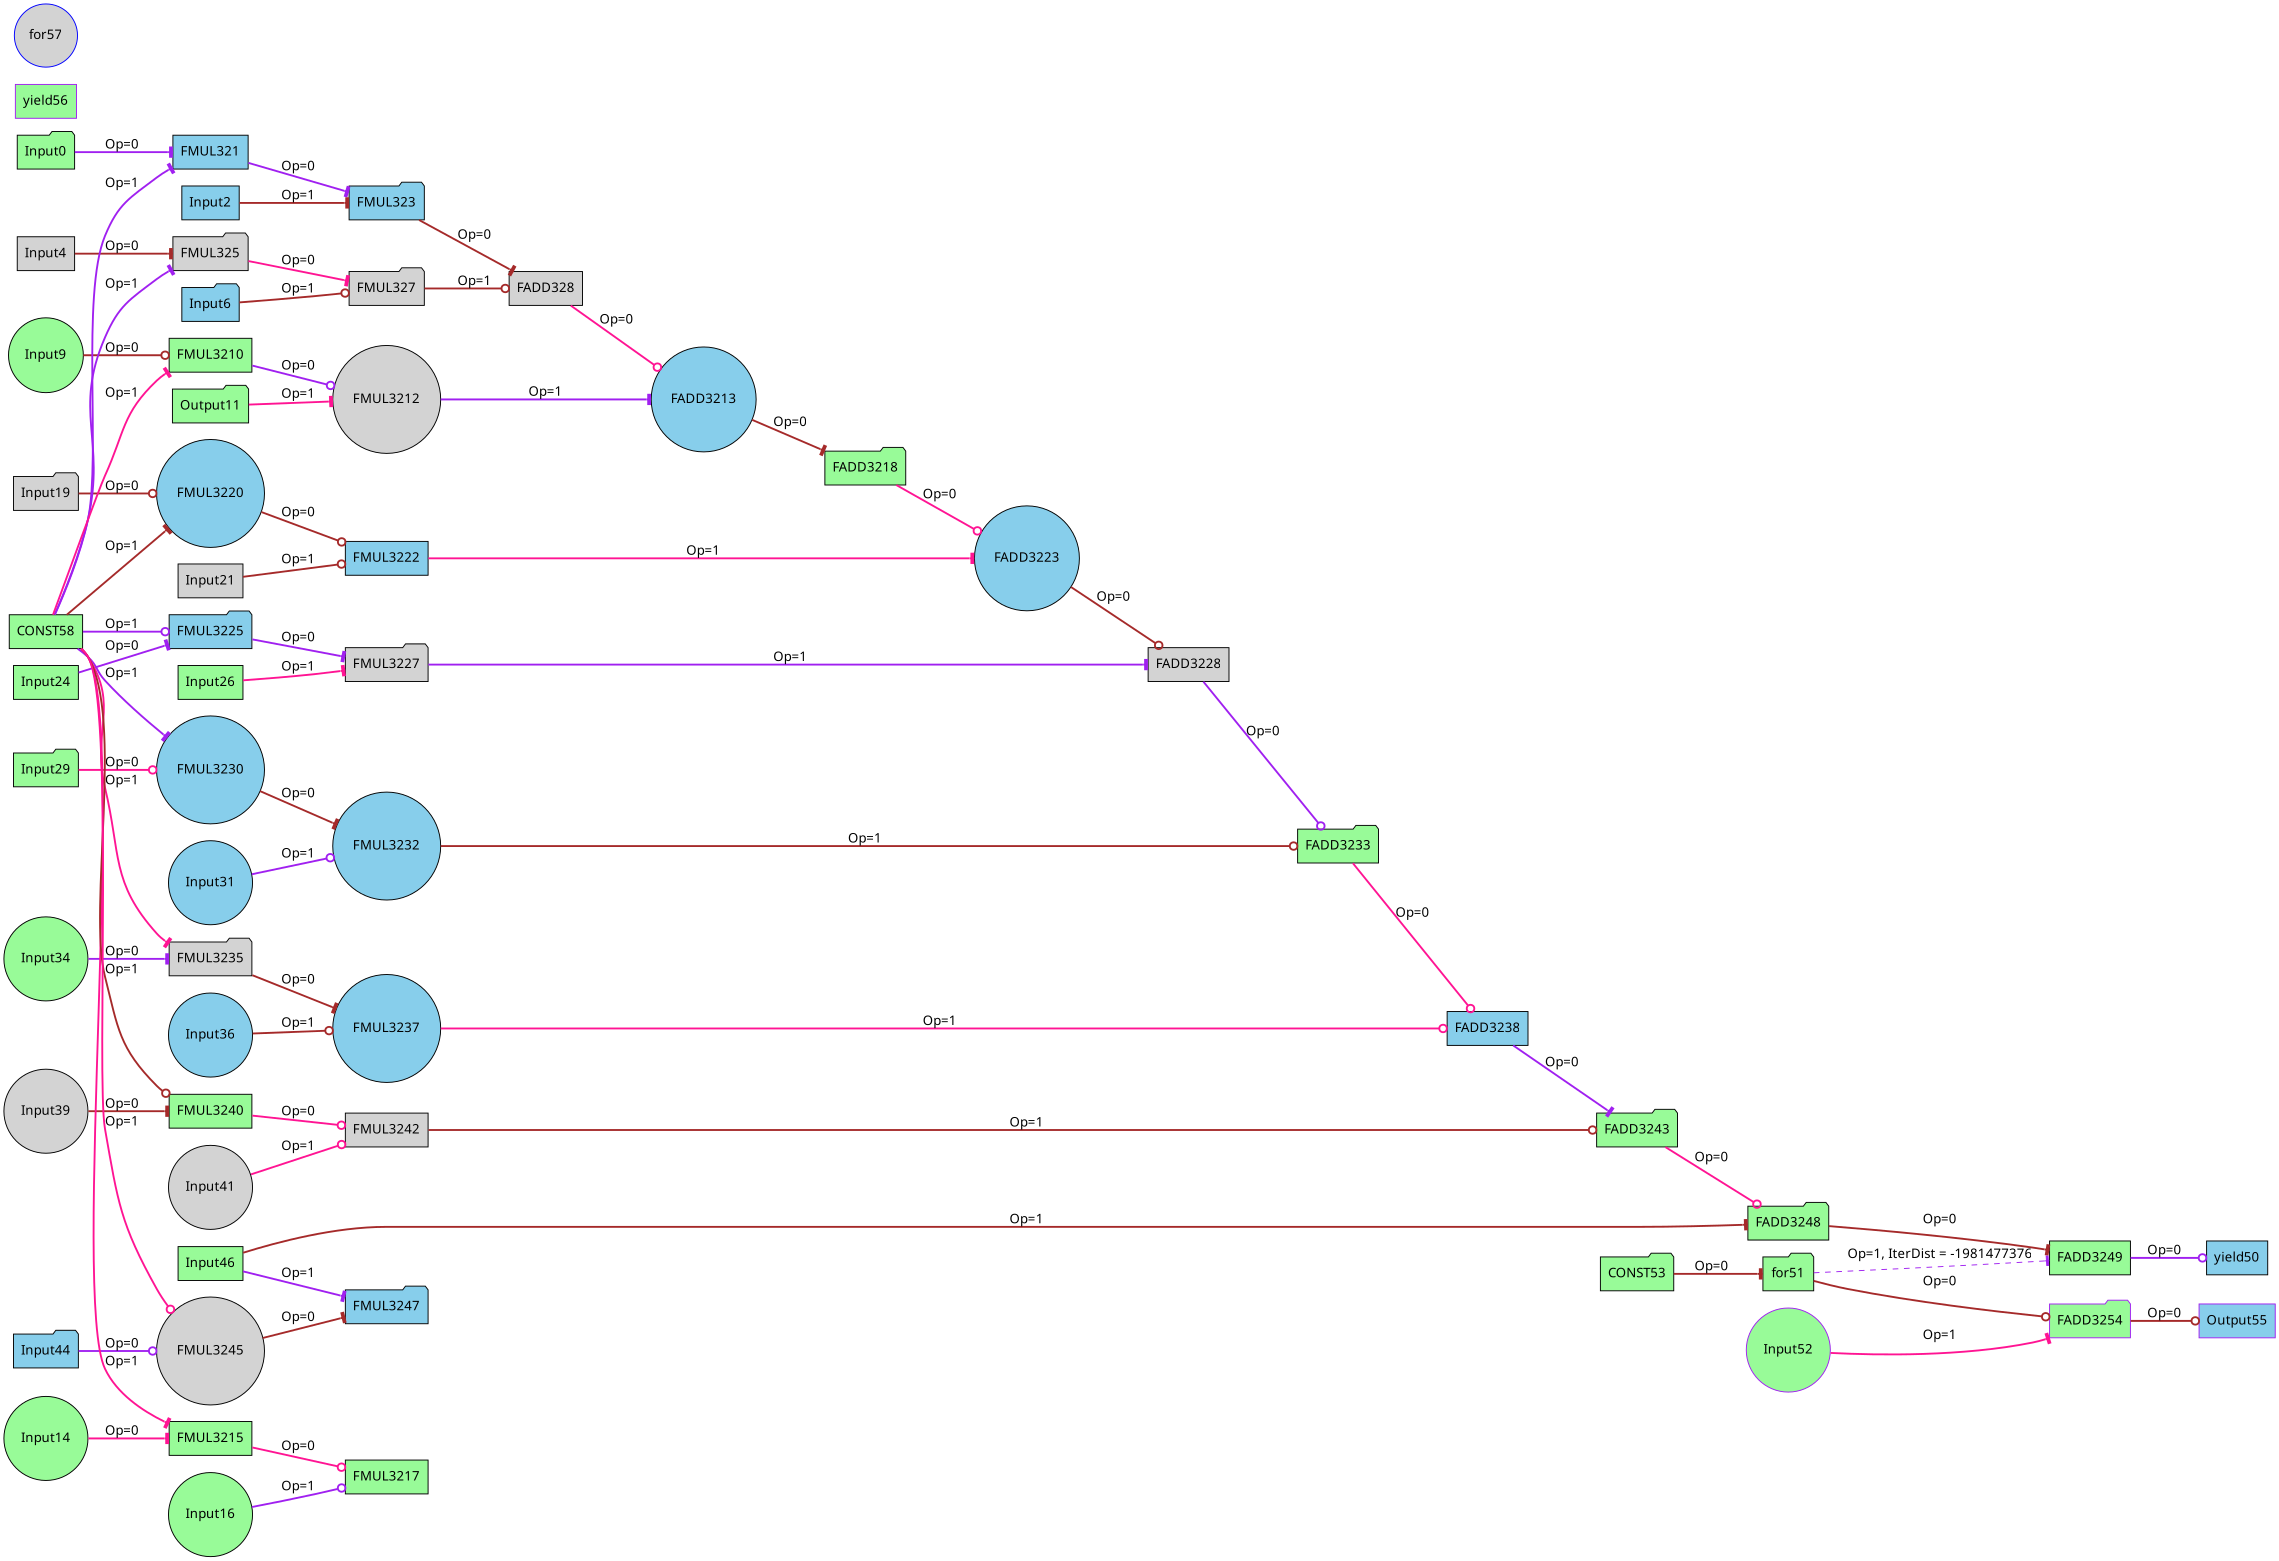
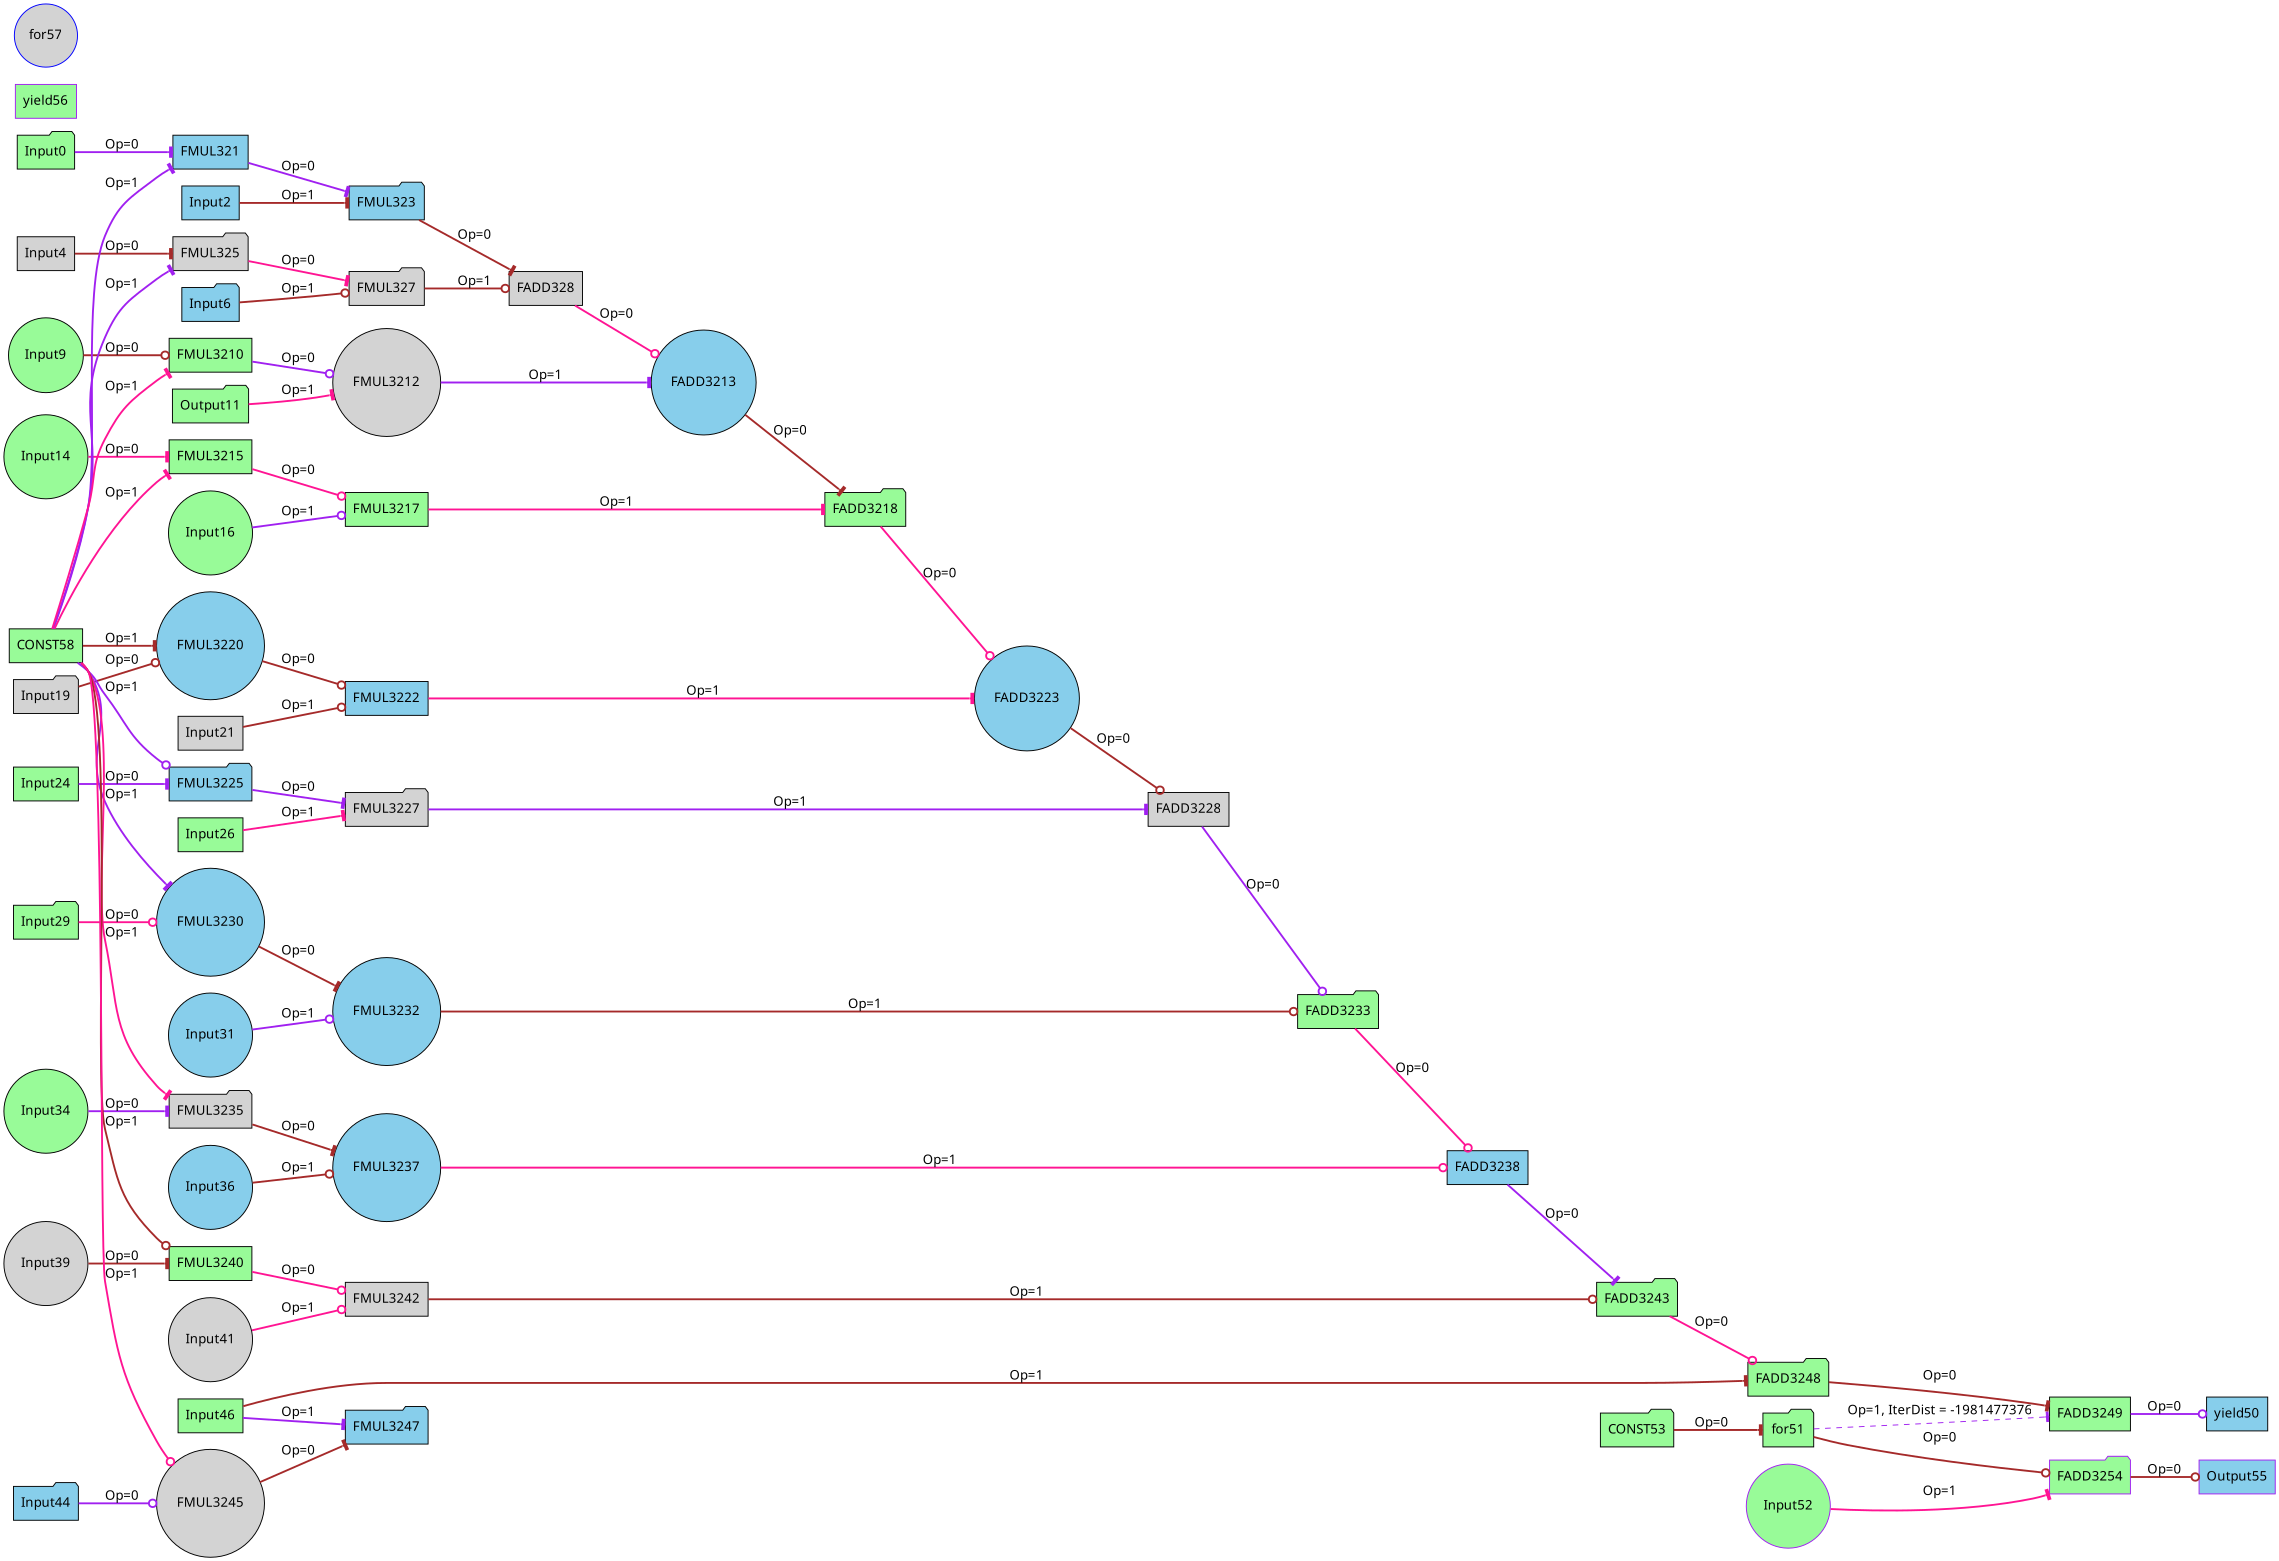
none -> (624, 509)
